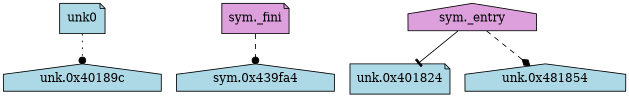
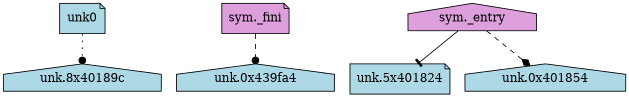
(82, 79) -> (82, 79)
(255, 79) -> (255, 79)
(400, 79) -> (400, 79)
(545, 79) -> (545, 79)
